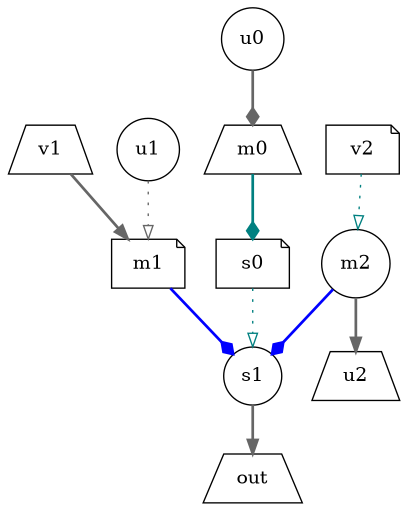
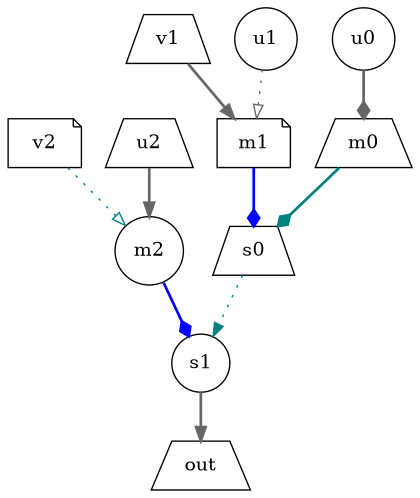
(253, 264) -> (254, 251)
(253, 311) -> (231, 300)
(196, 315) -> (254, 189)
(356, 318) -> (149, 185)
